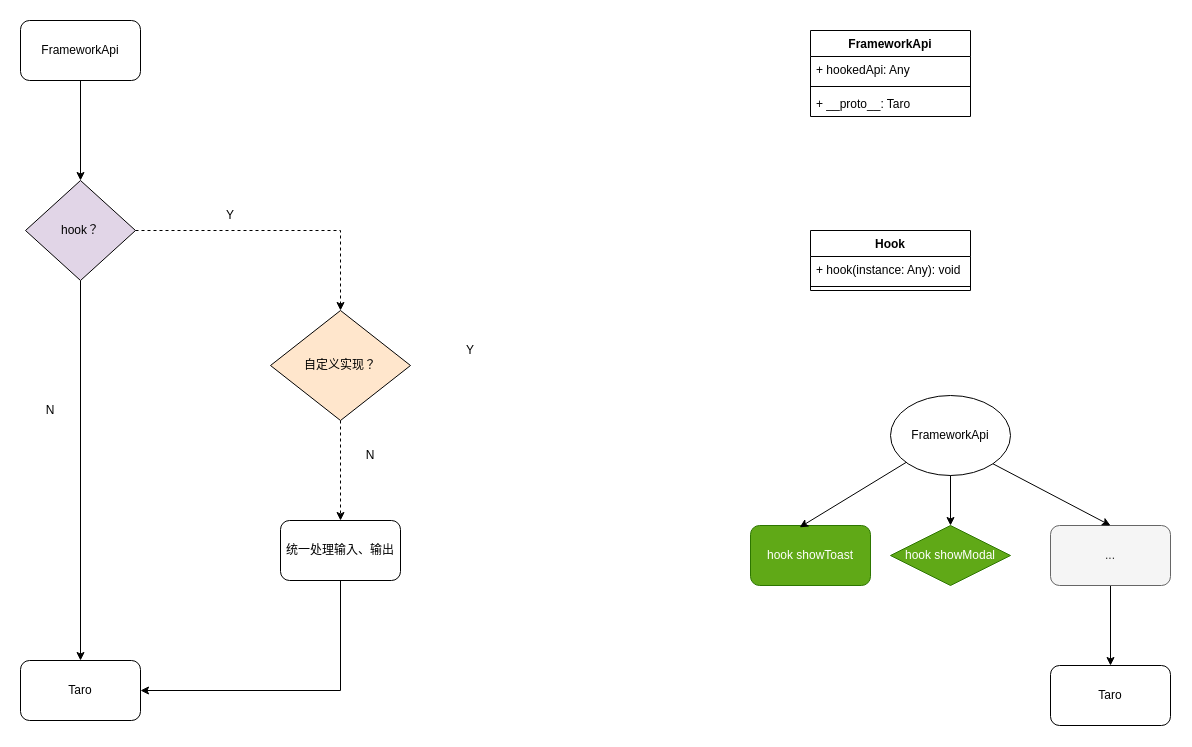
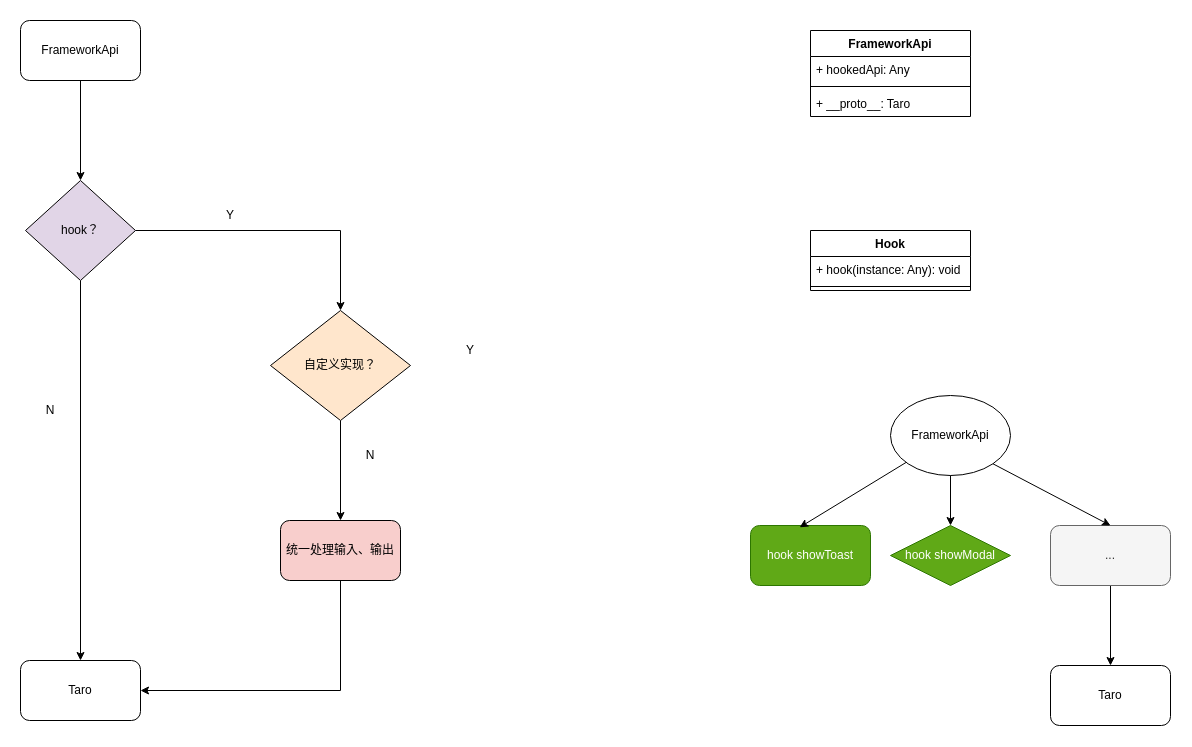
(274, 231) -> (274, 231)
(341, 467) -> (341, 467)
(341, 551) -> (341, 551)
